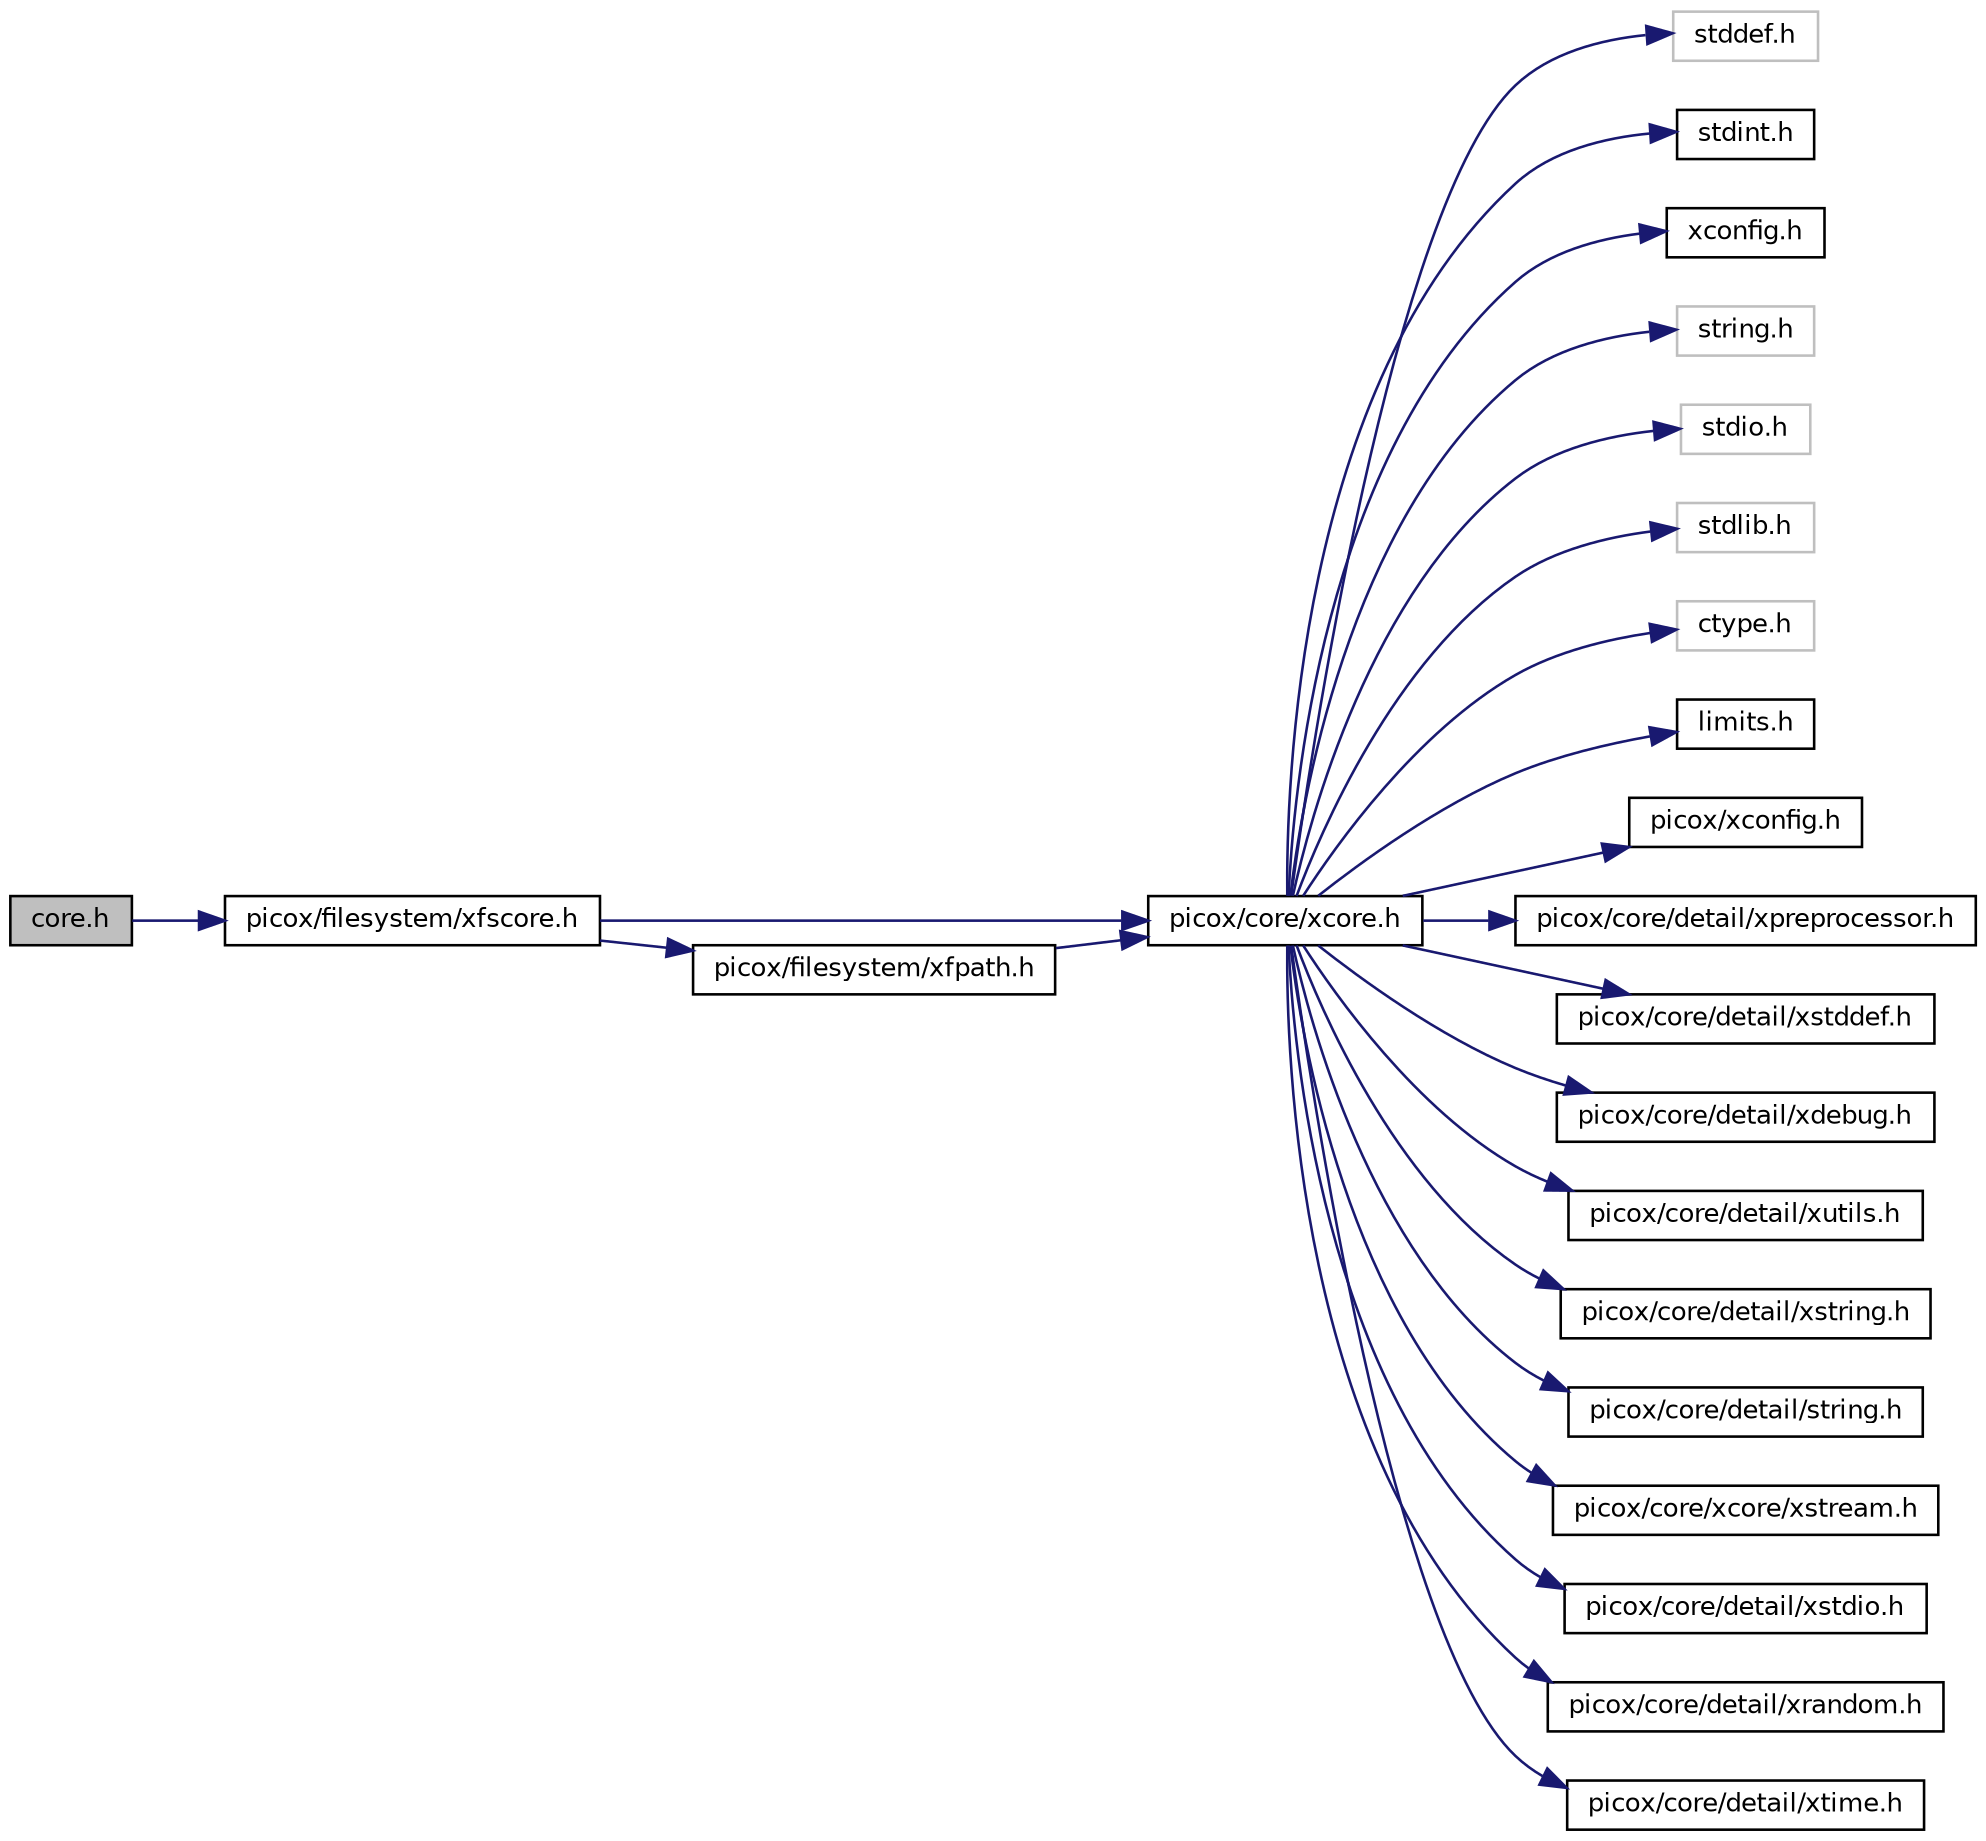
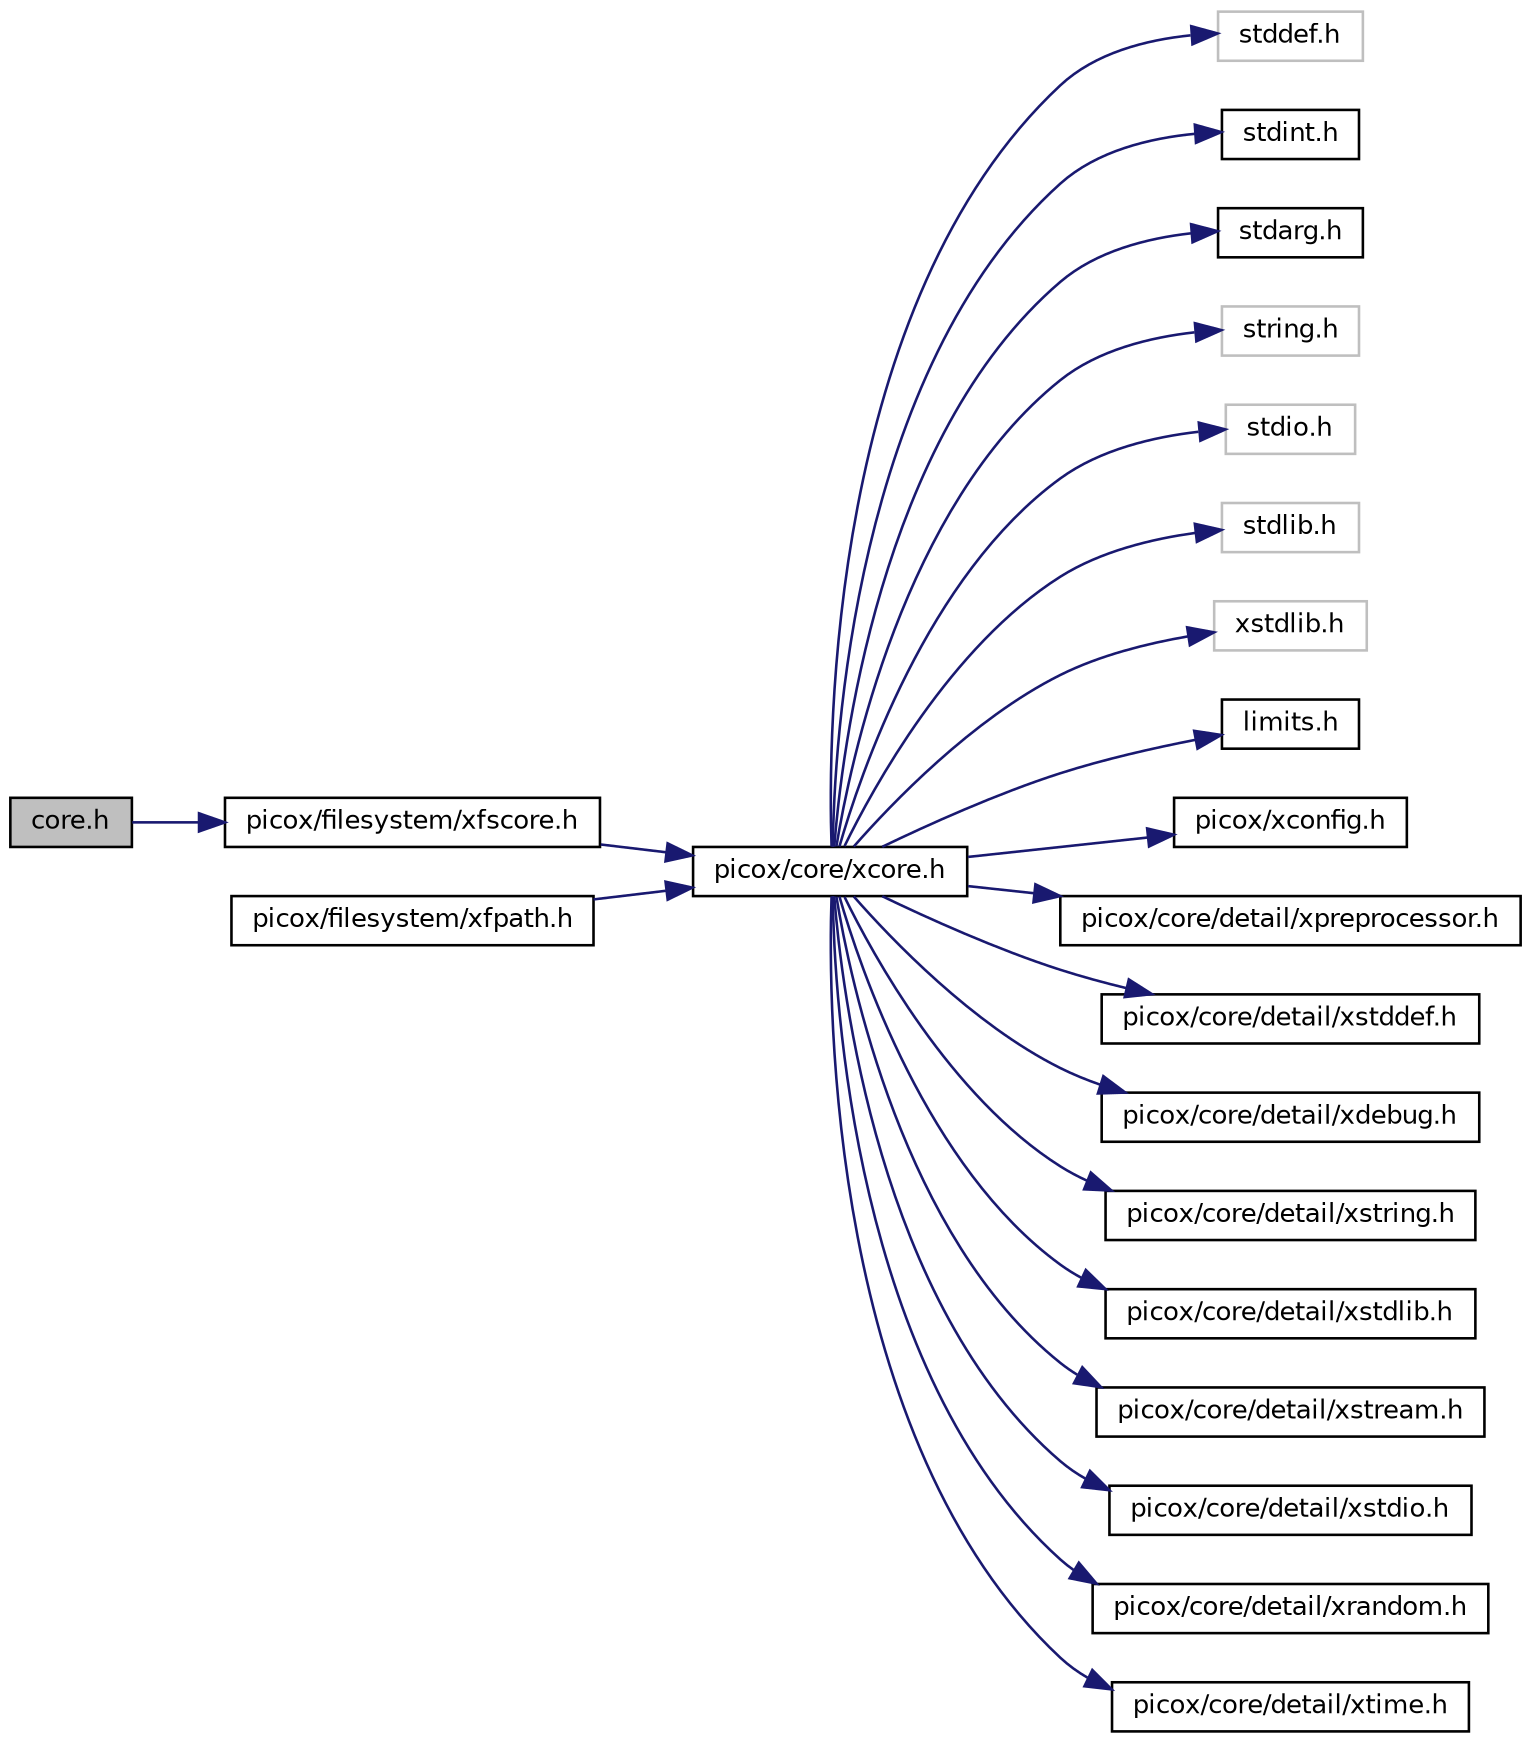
(1746, 233) -> (1290, 233)
(1746, 626) -> (1290, 626)
(634, 944) -> none
(1746, 1215) -> none
(1746, 1412) -> (1290, 1314)
(1746, 1510) -> (1290, 1412)
